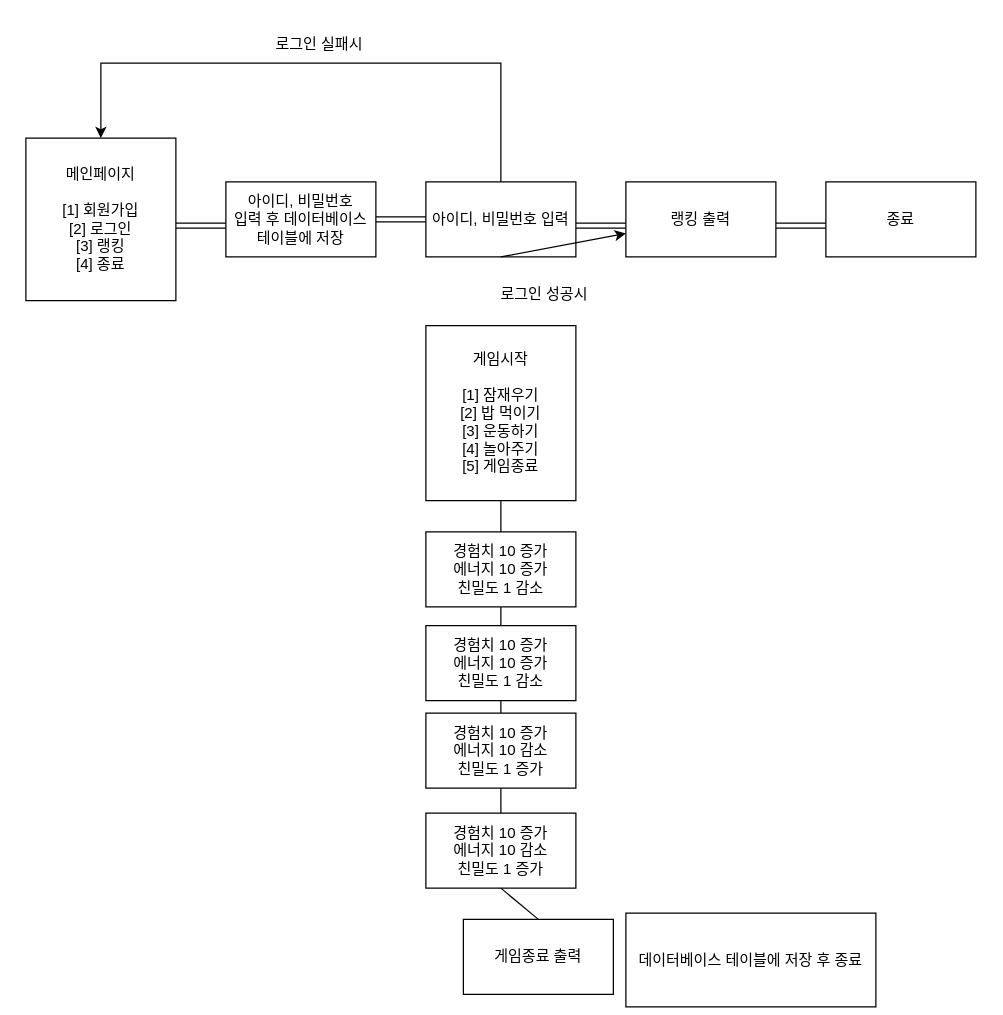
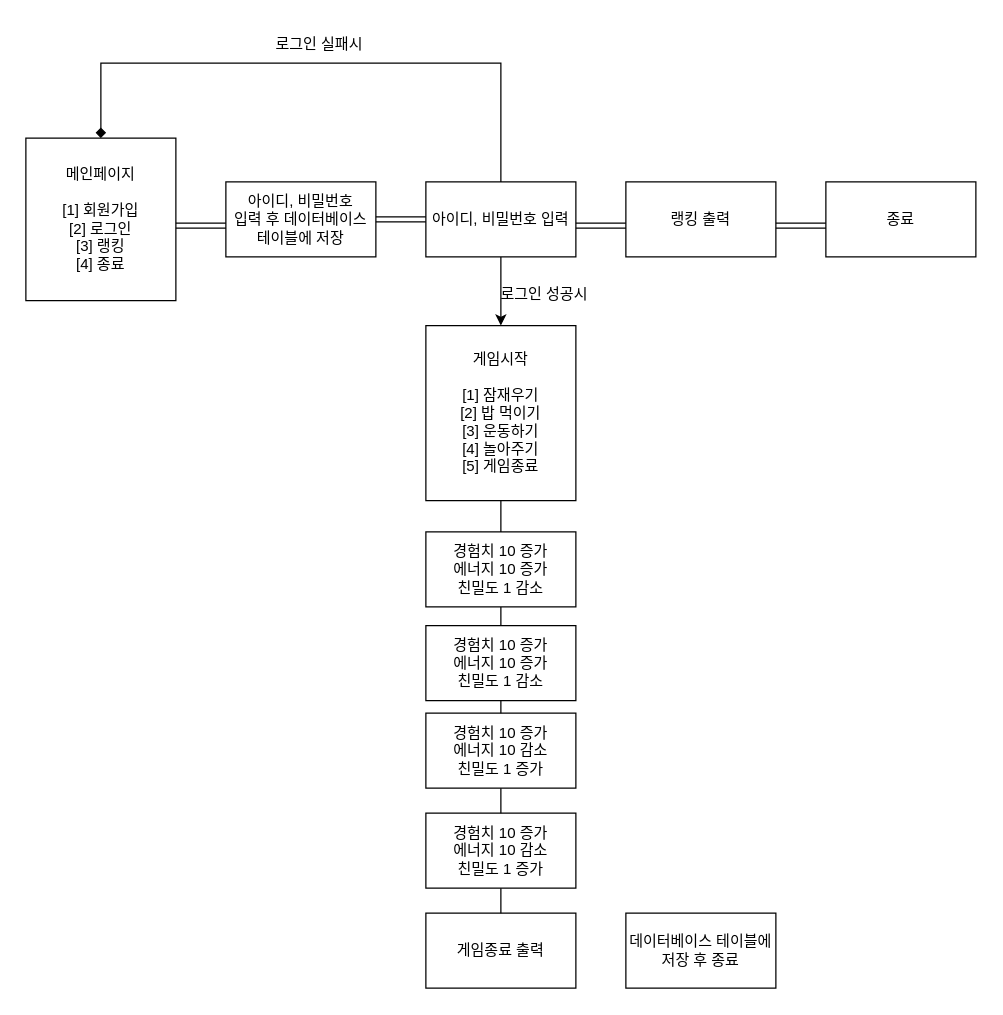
(101, 128) -> (101, 127)
(559, 246) -> (501, 287)
(538, 957) -> (501, 951)
(751, 960) -> (701, 951)
